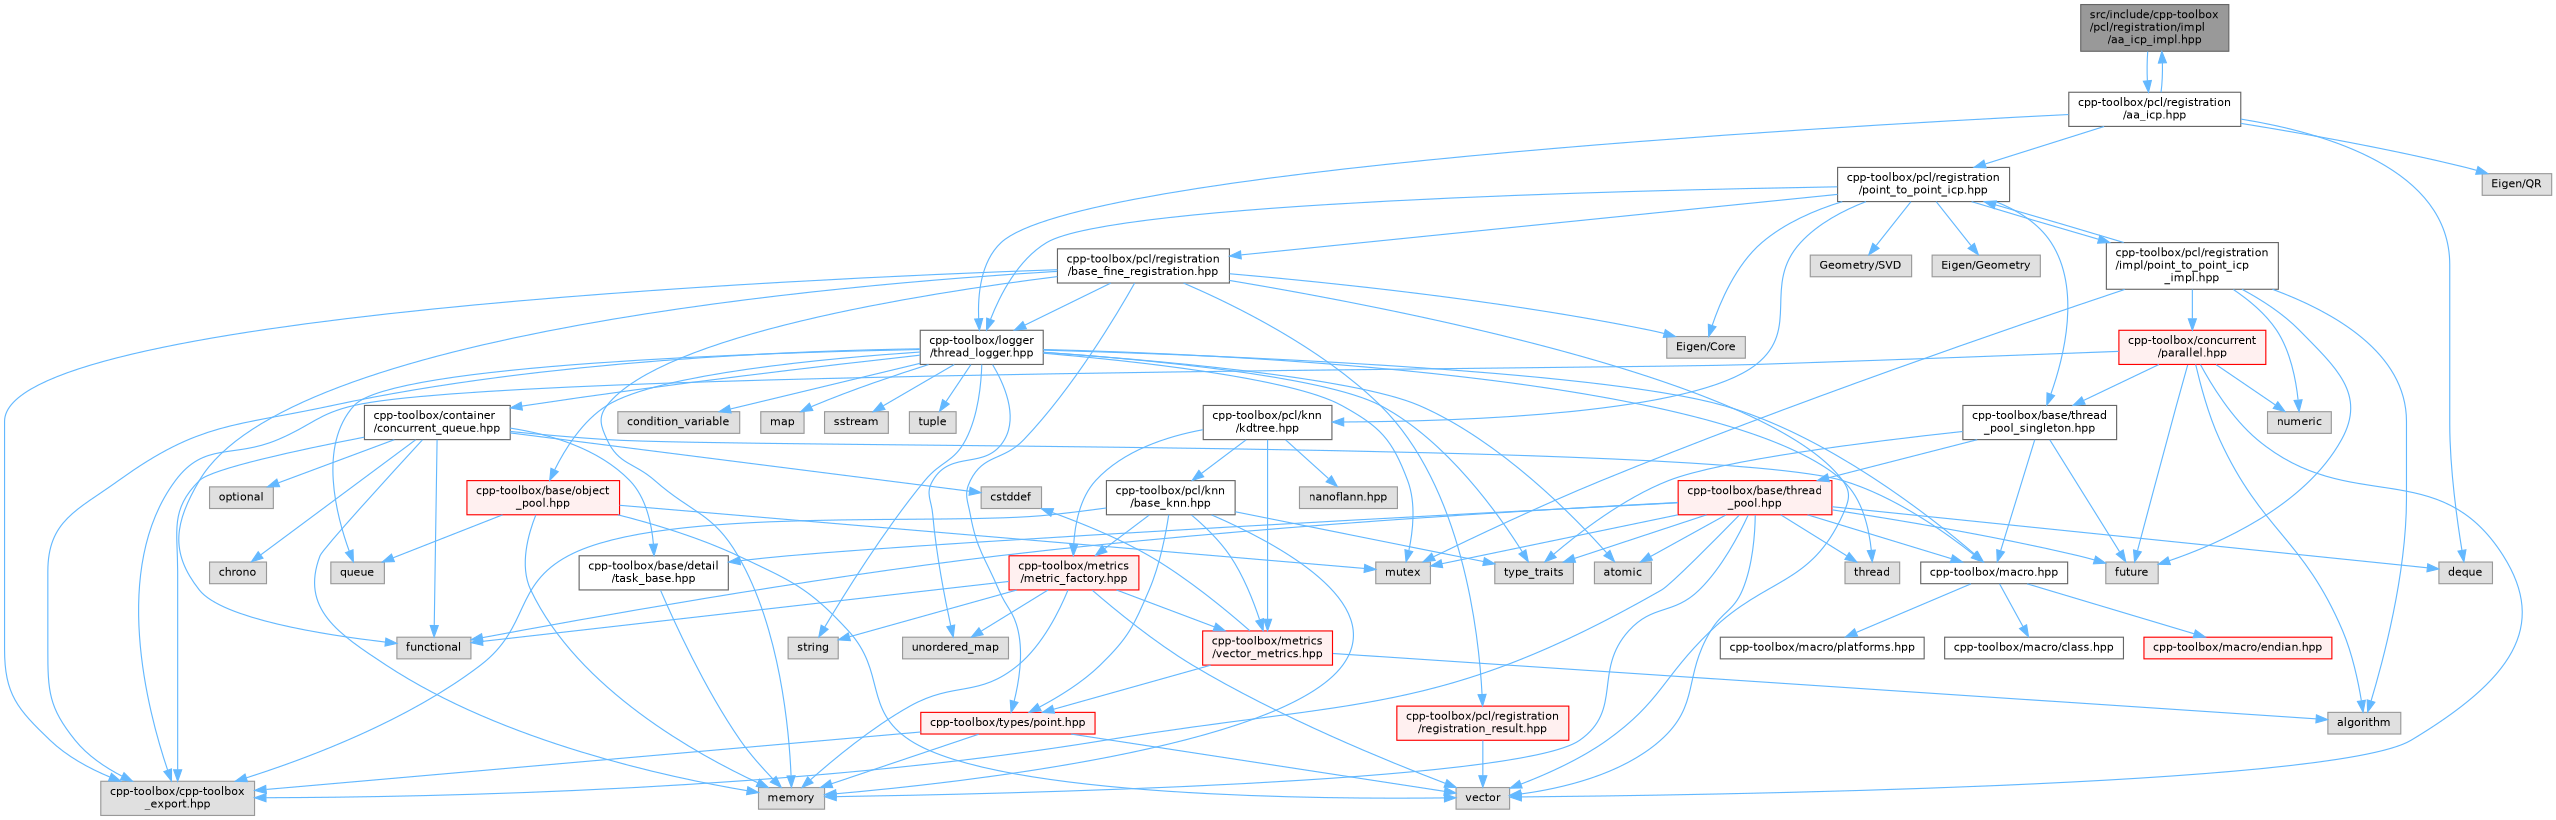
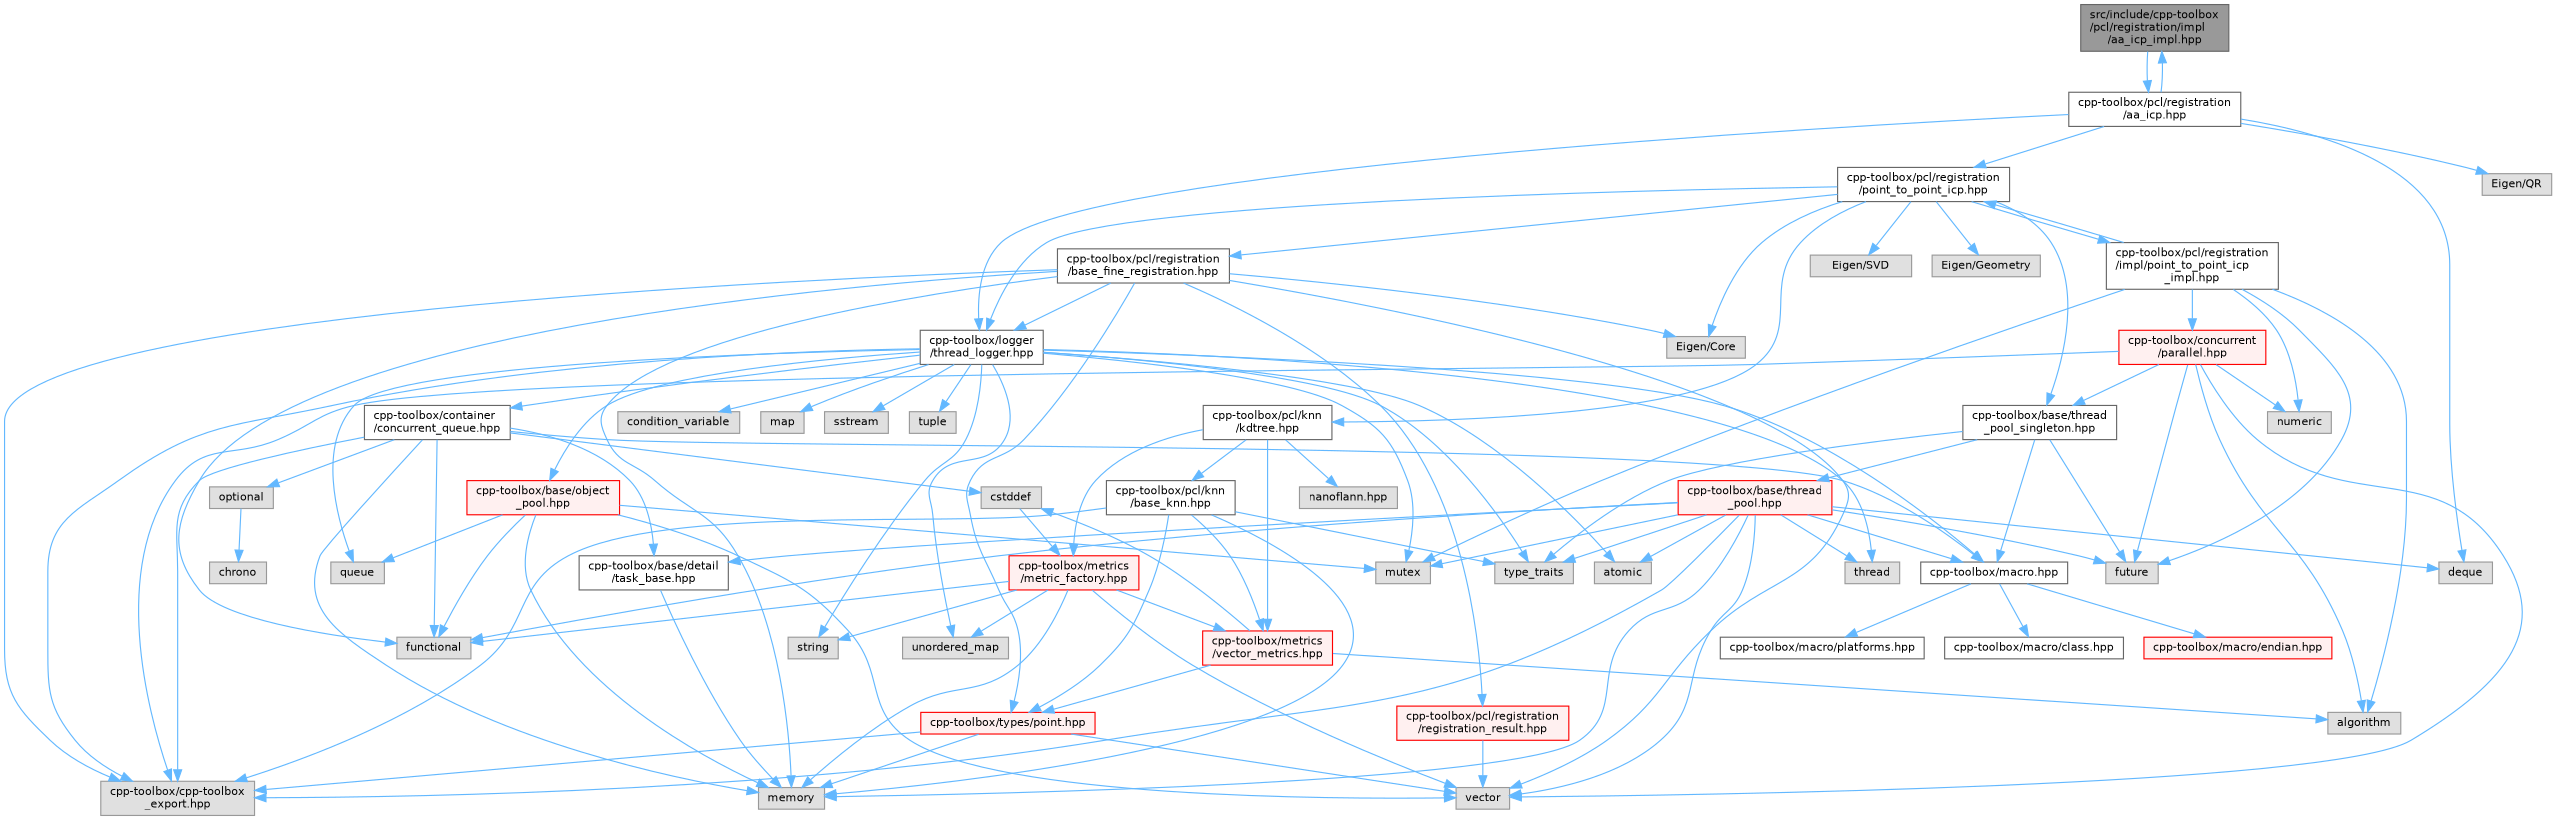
(1861, 266) -> (1861, 266)
(342, 494) -> (240, 529)
(1136, 525) -> (1036, 528)
none -> (480, 567)
